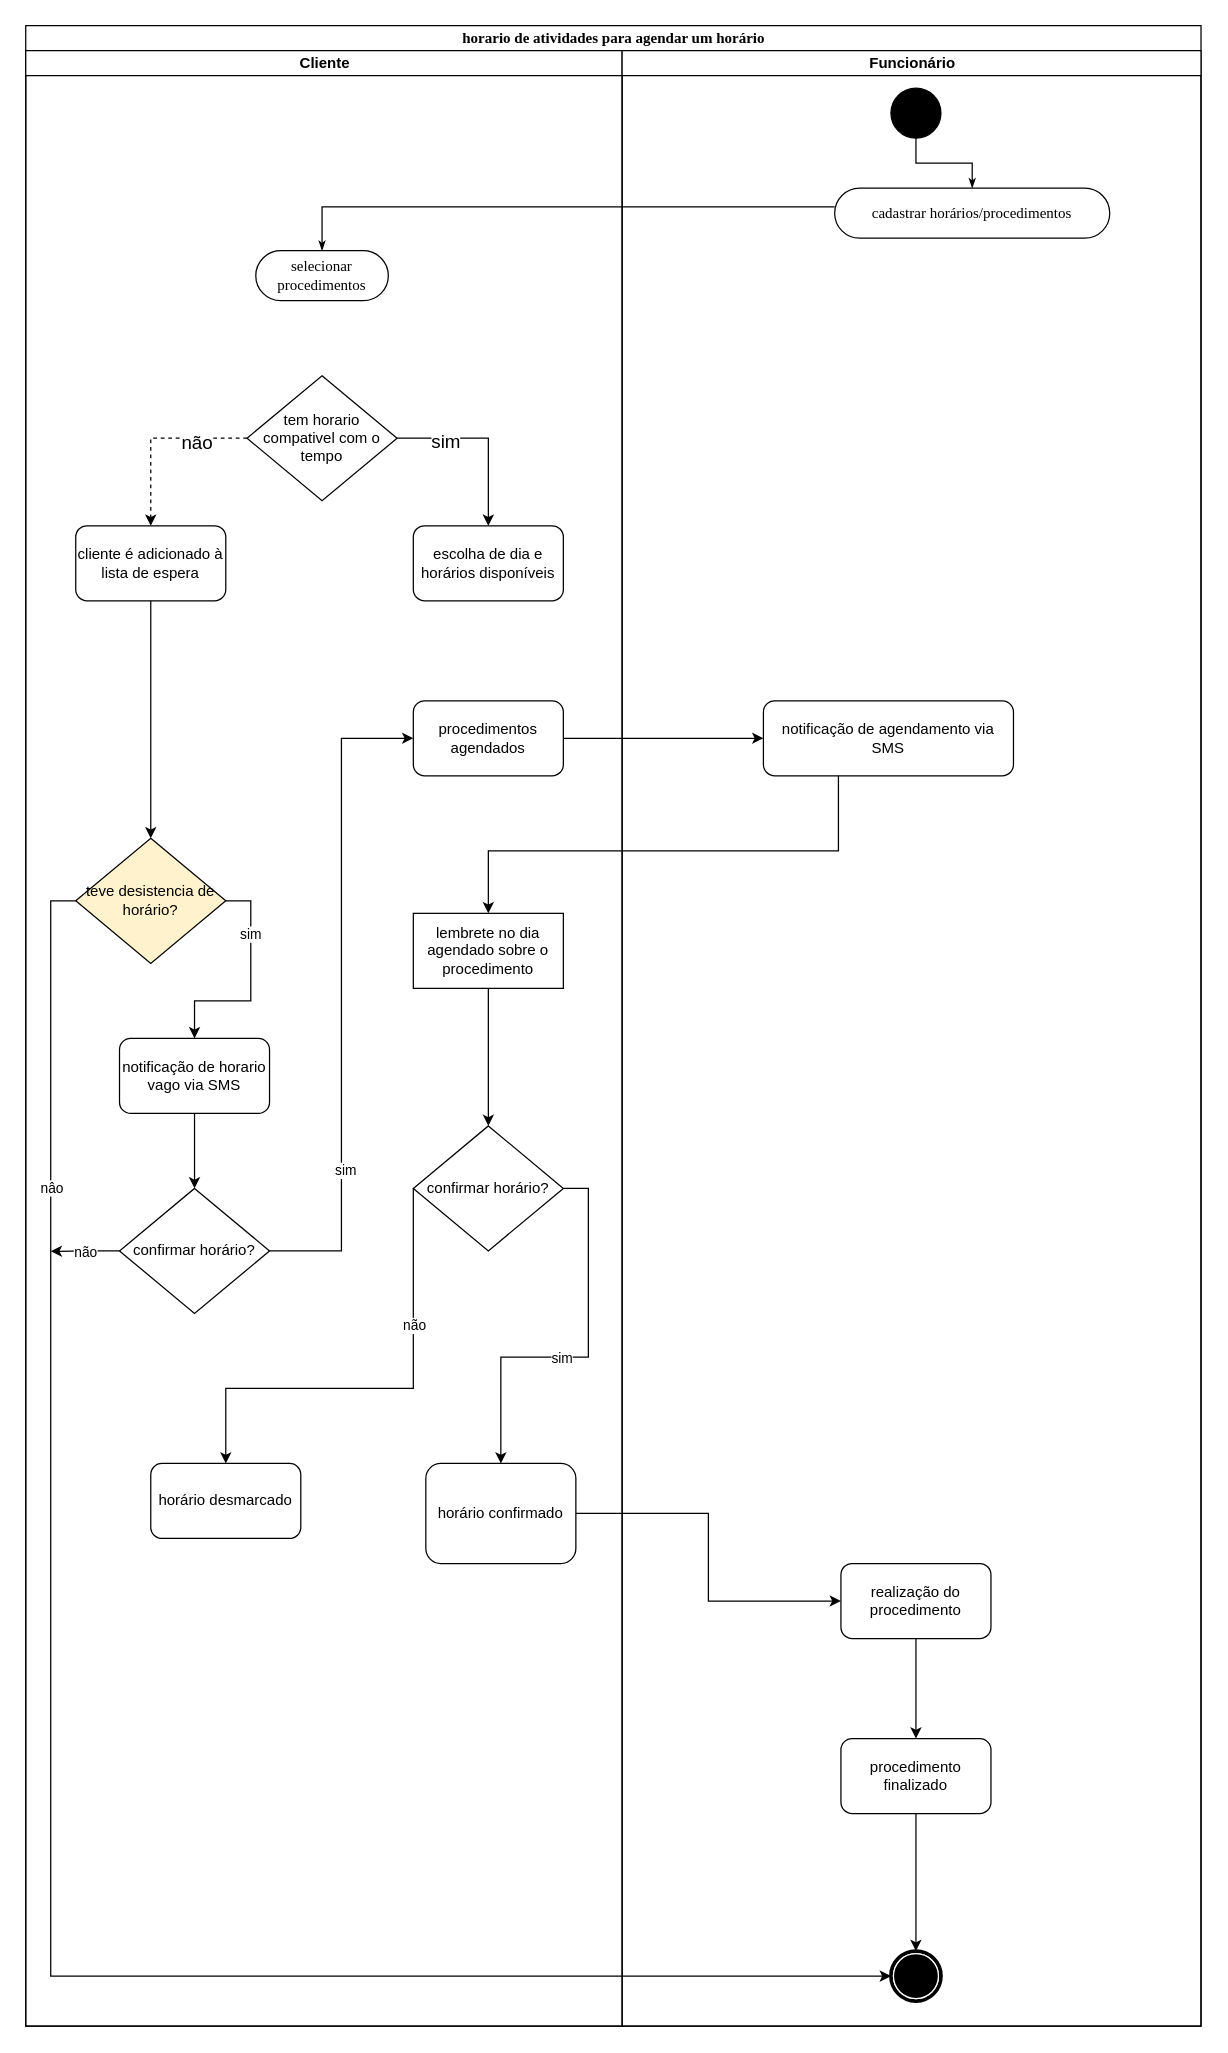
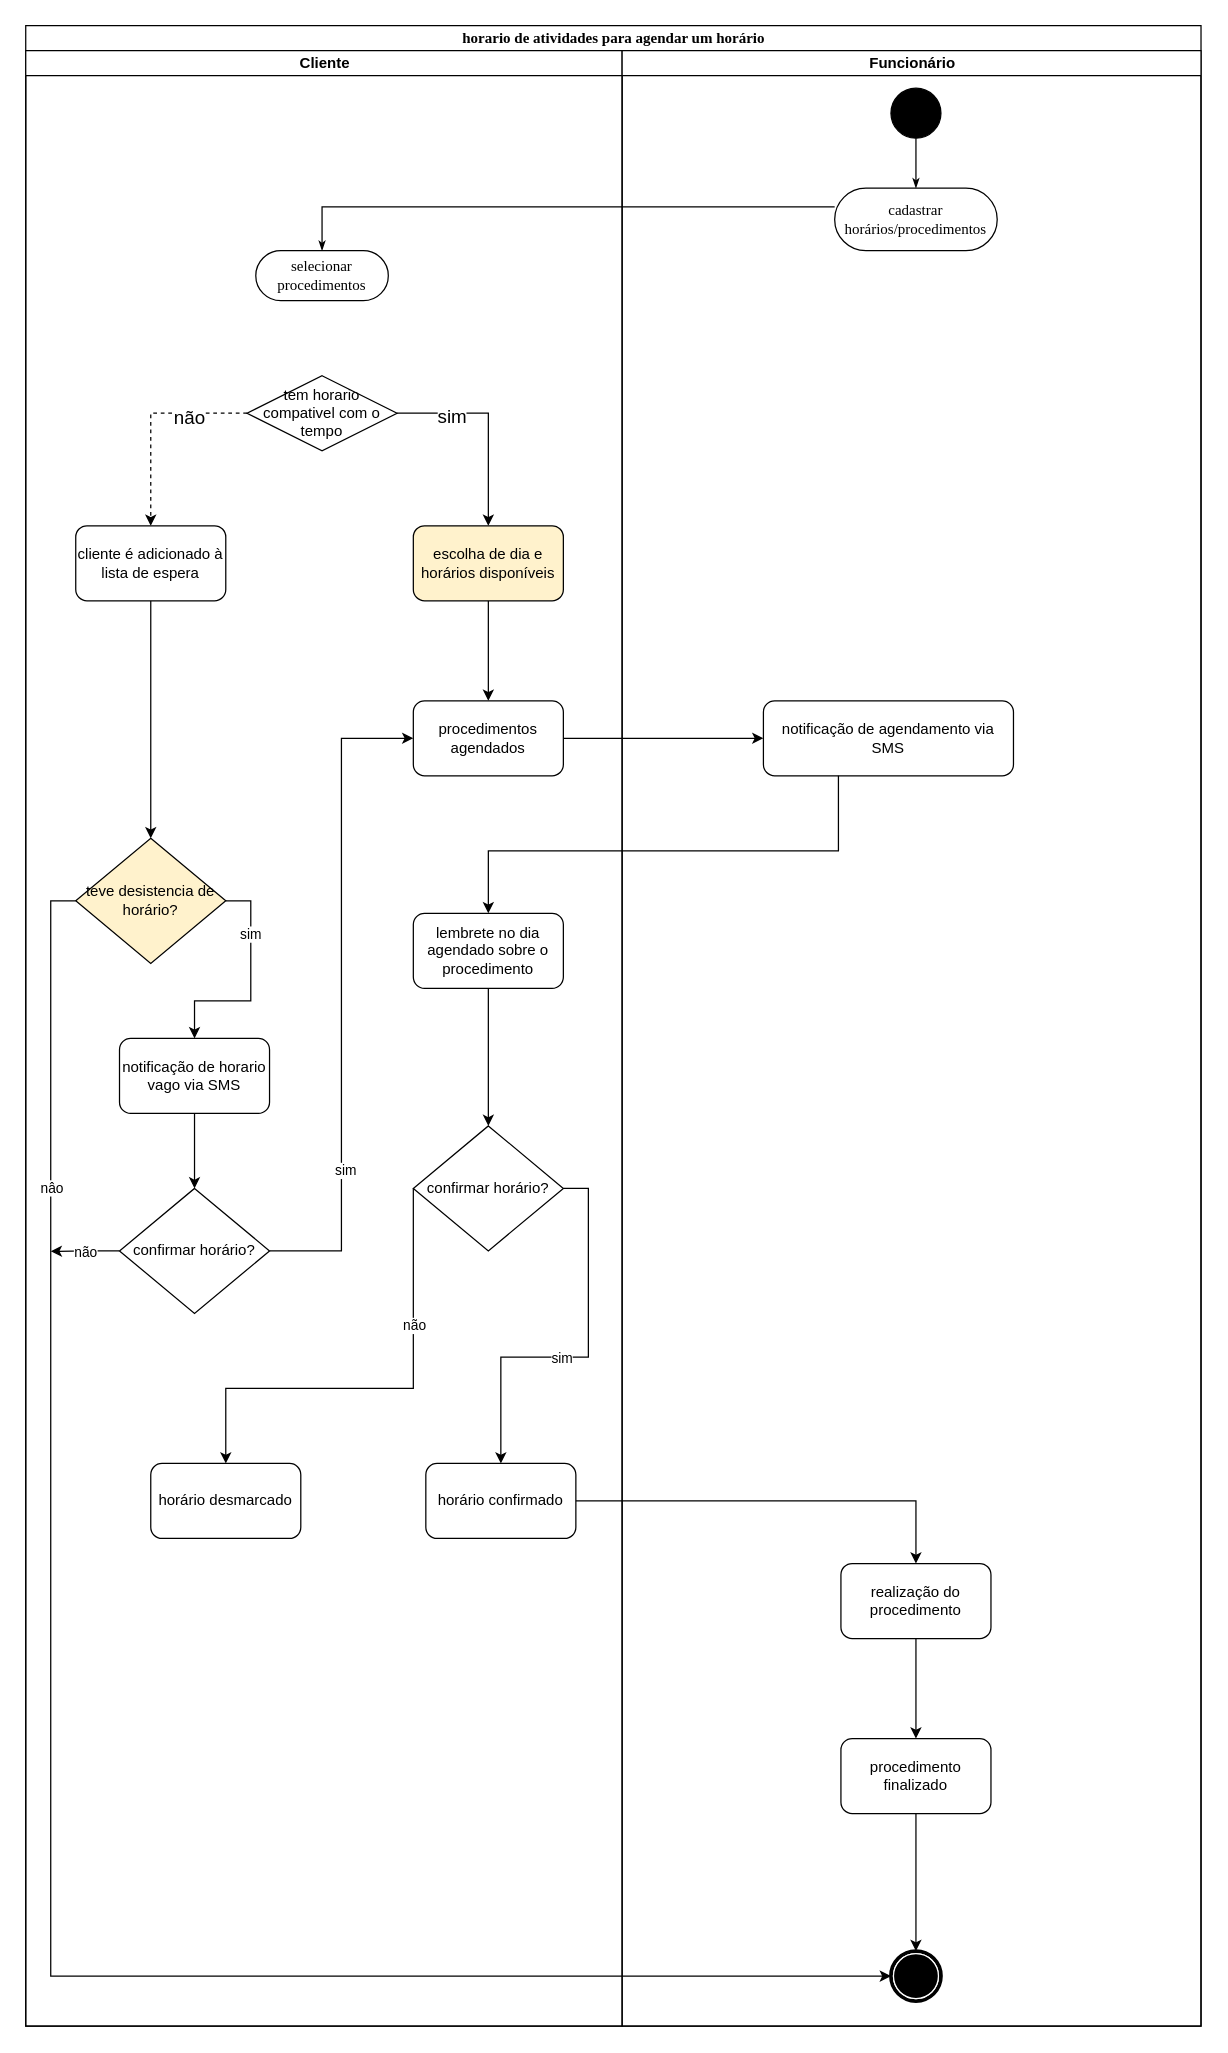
(972, 213) -> (916, 219)
(322, 438) -> (322, 413)
(488, 563) -> (488, 563)
none -> (488, 647)
(488, 951) -> (488, 951)
(501, 1513) -> (501, 1501)
